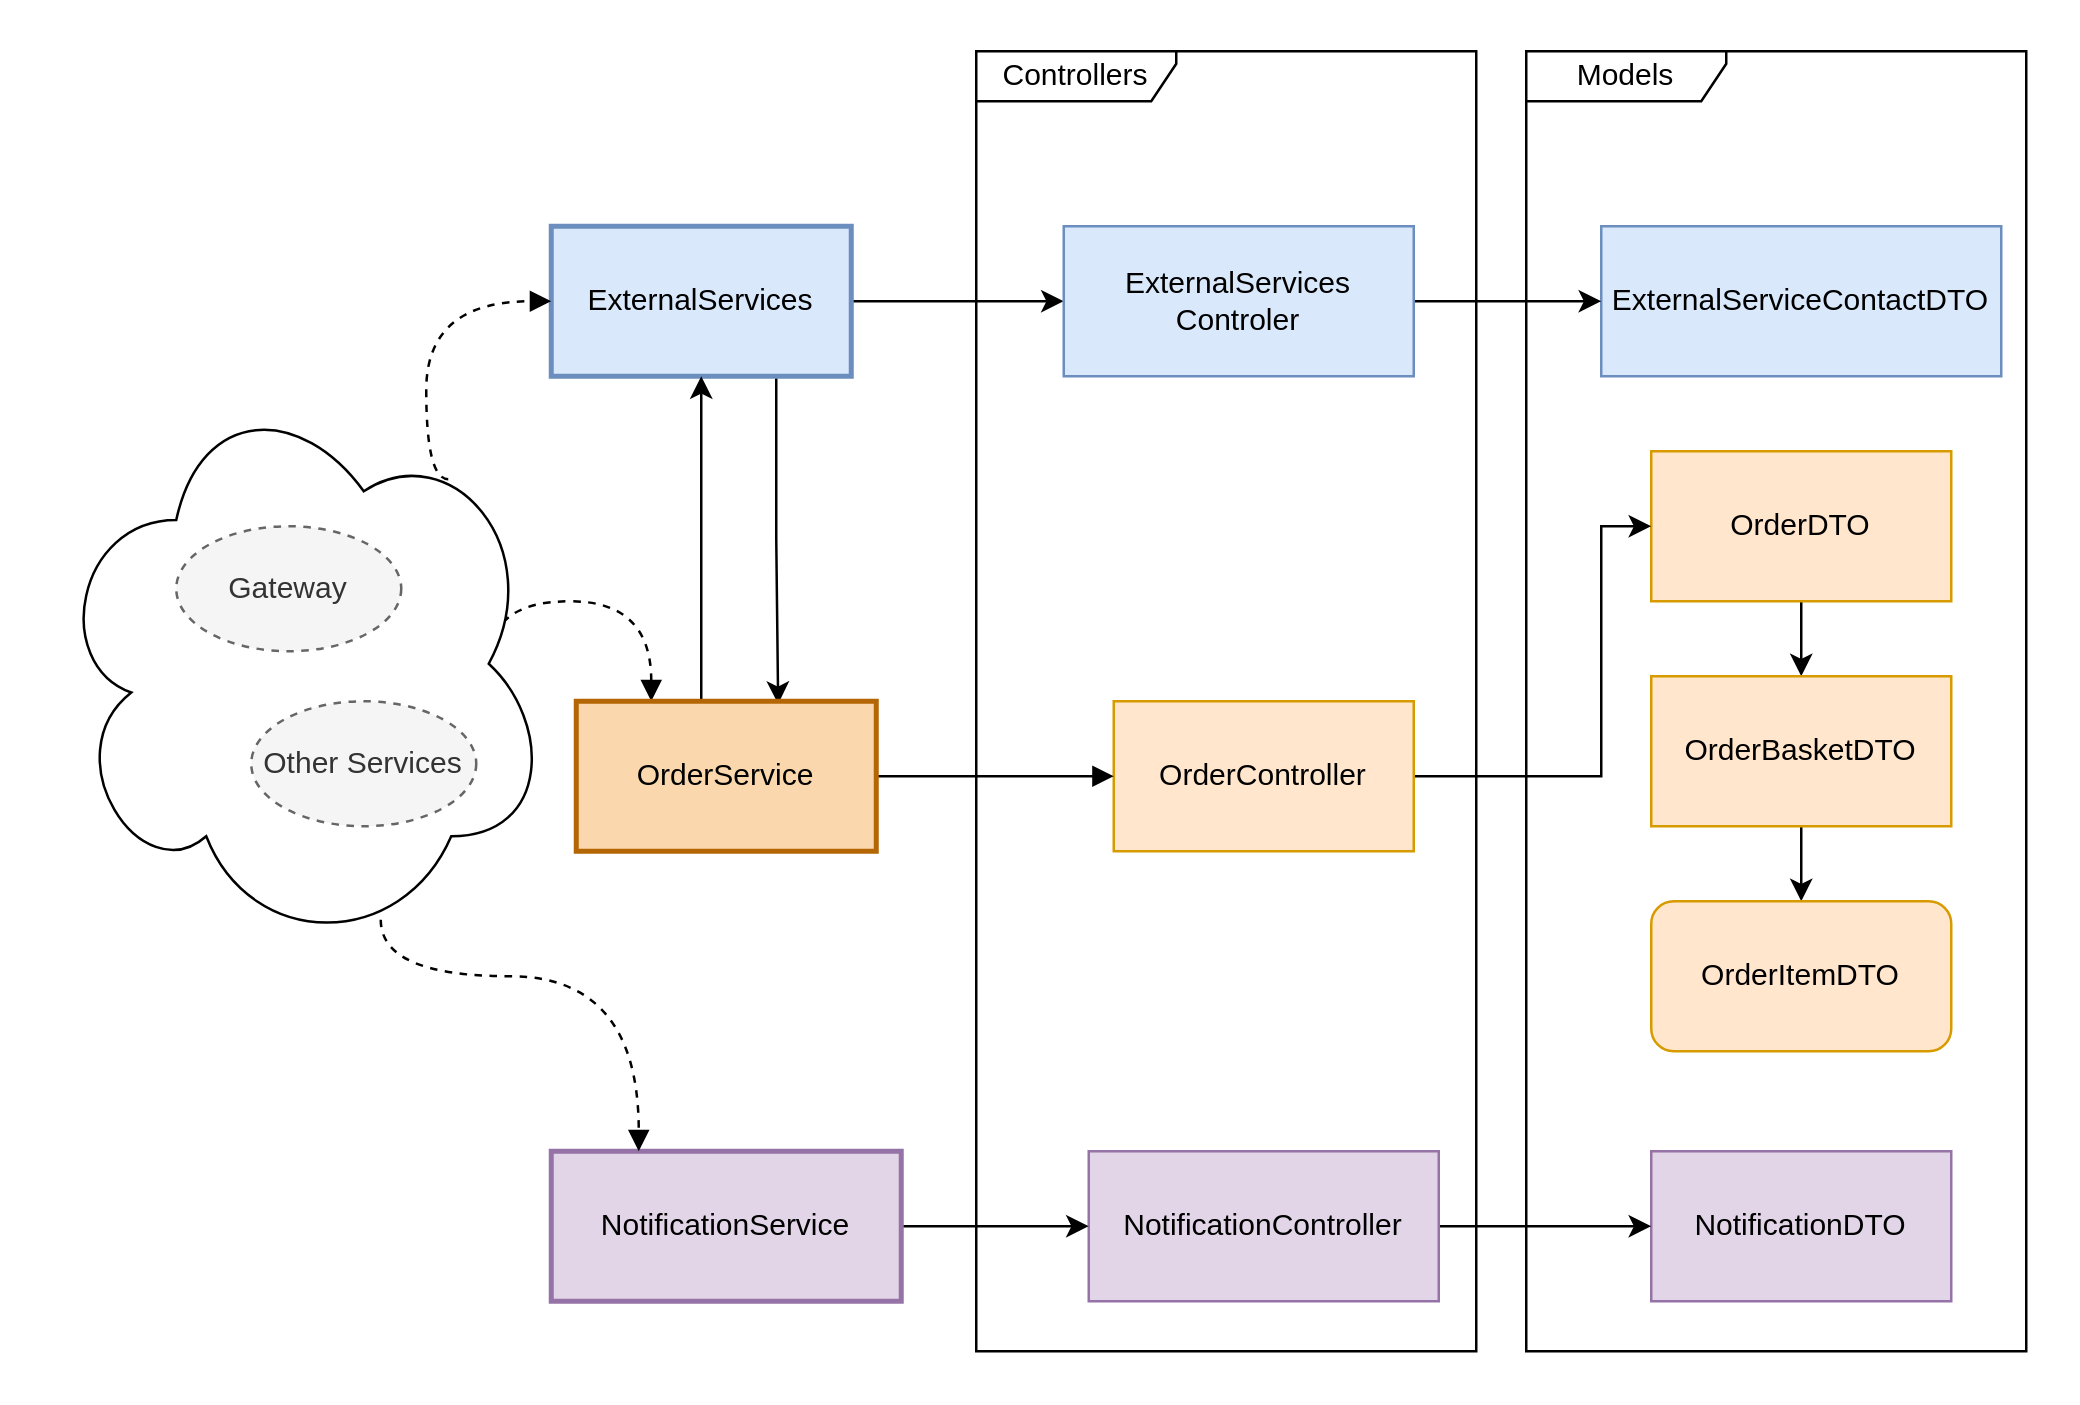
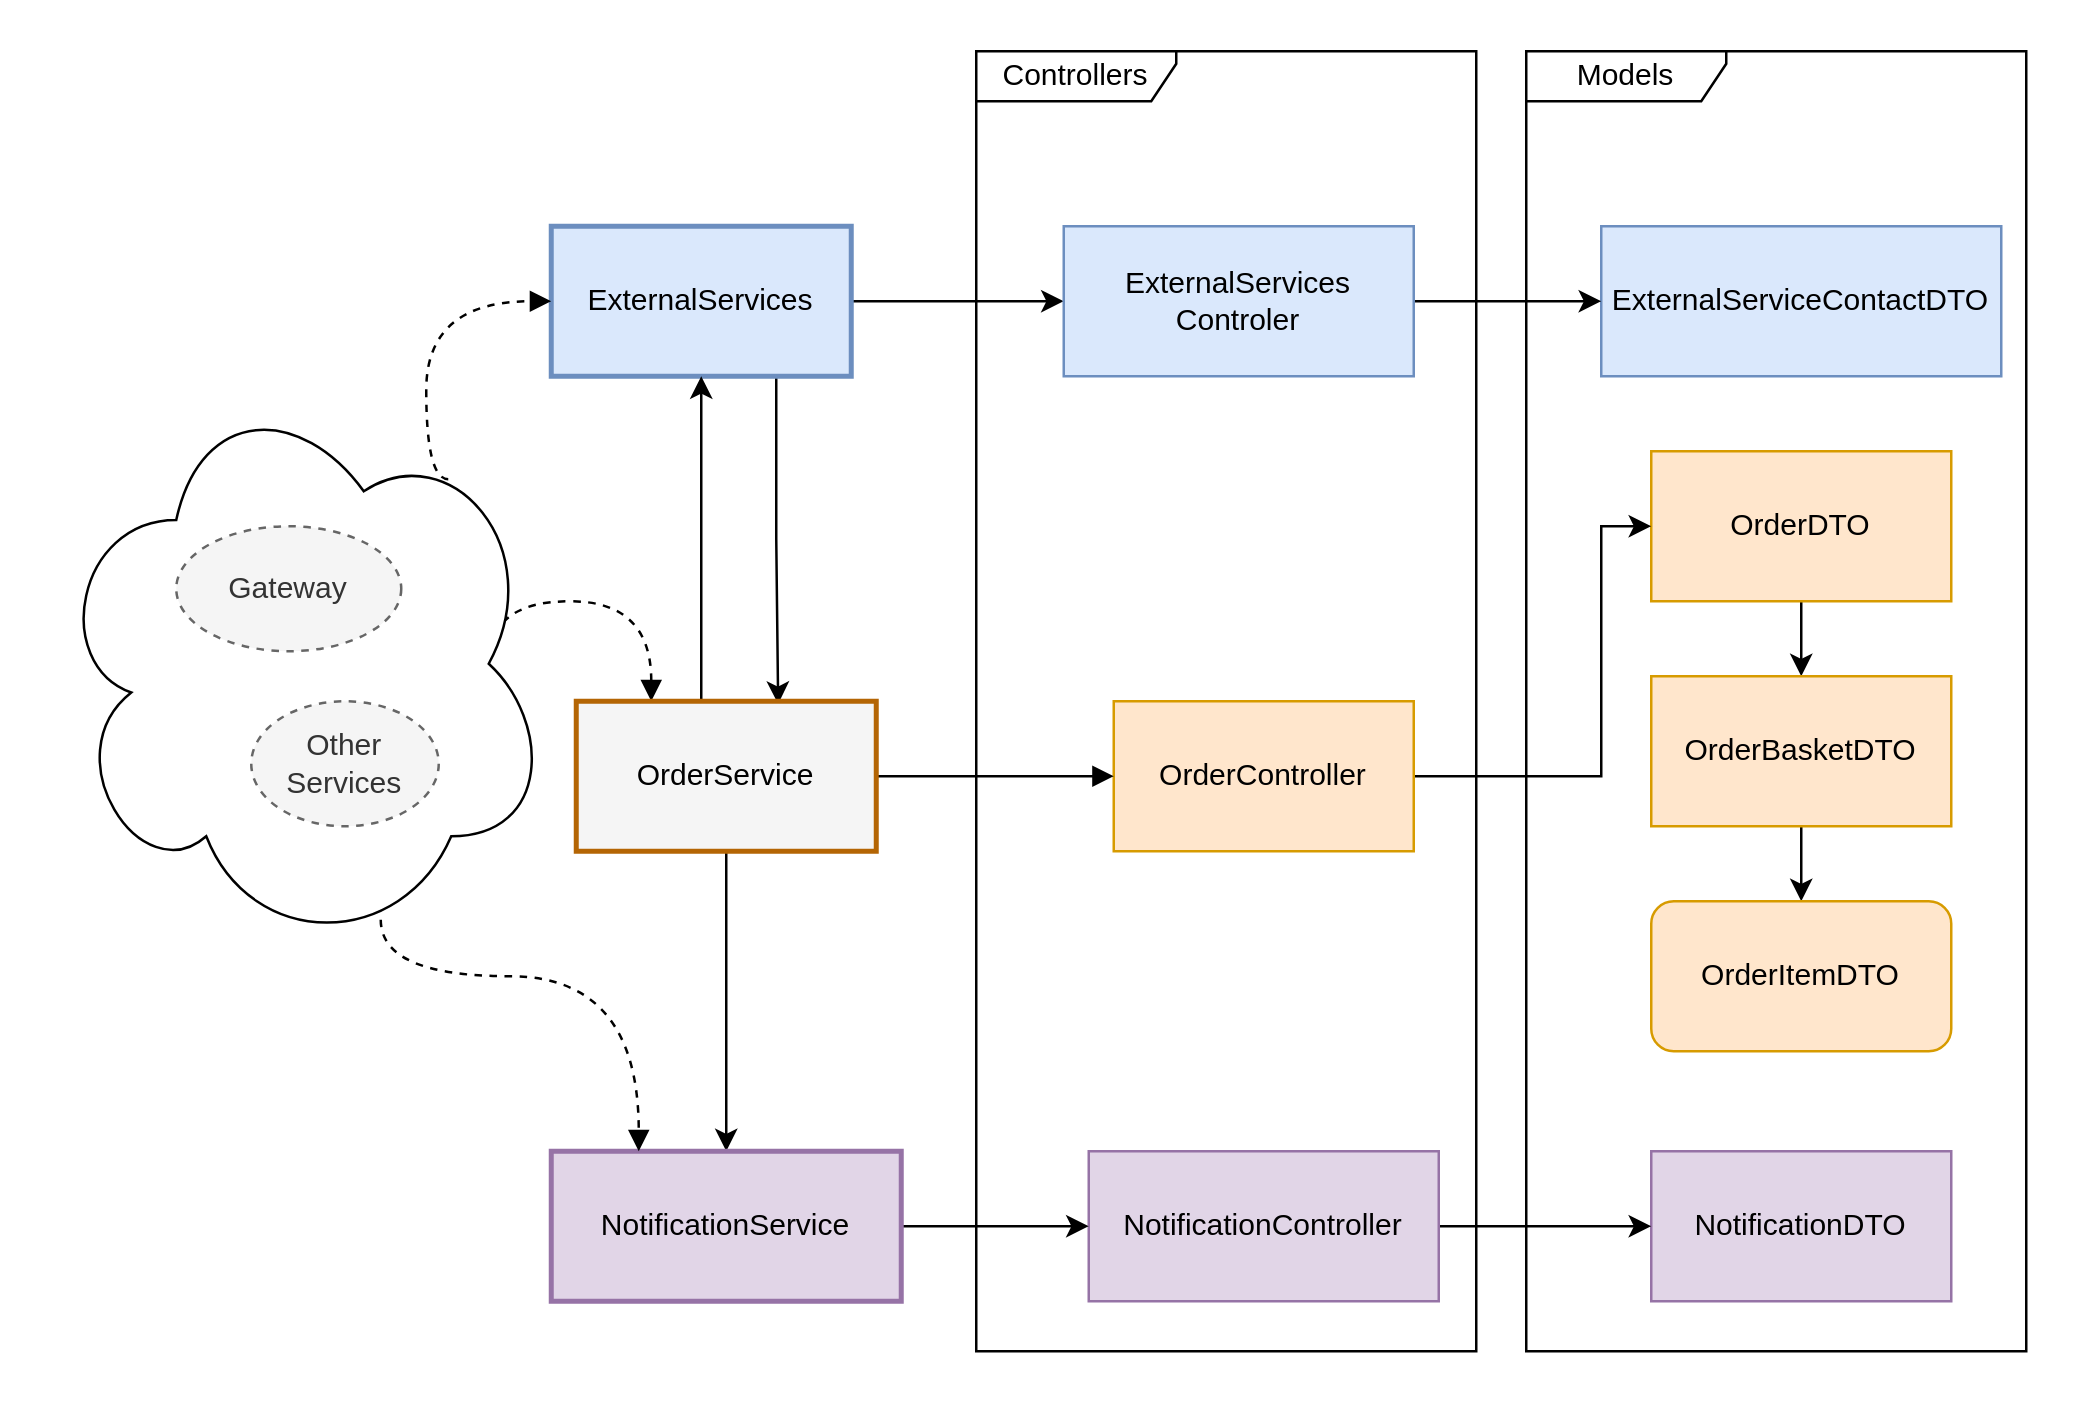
(364, 764) -> (345, 764)
(726, 776) -> (726, 776)
none -> (726, 993)
